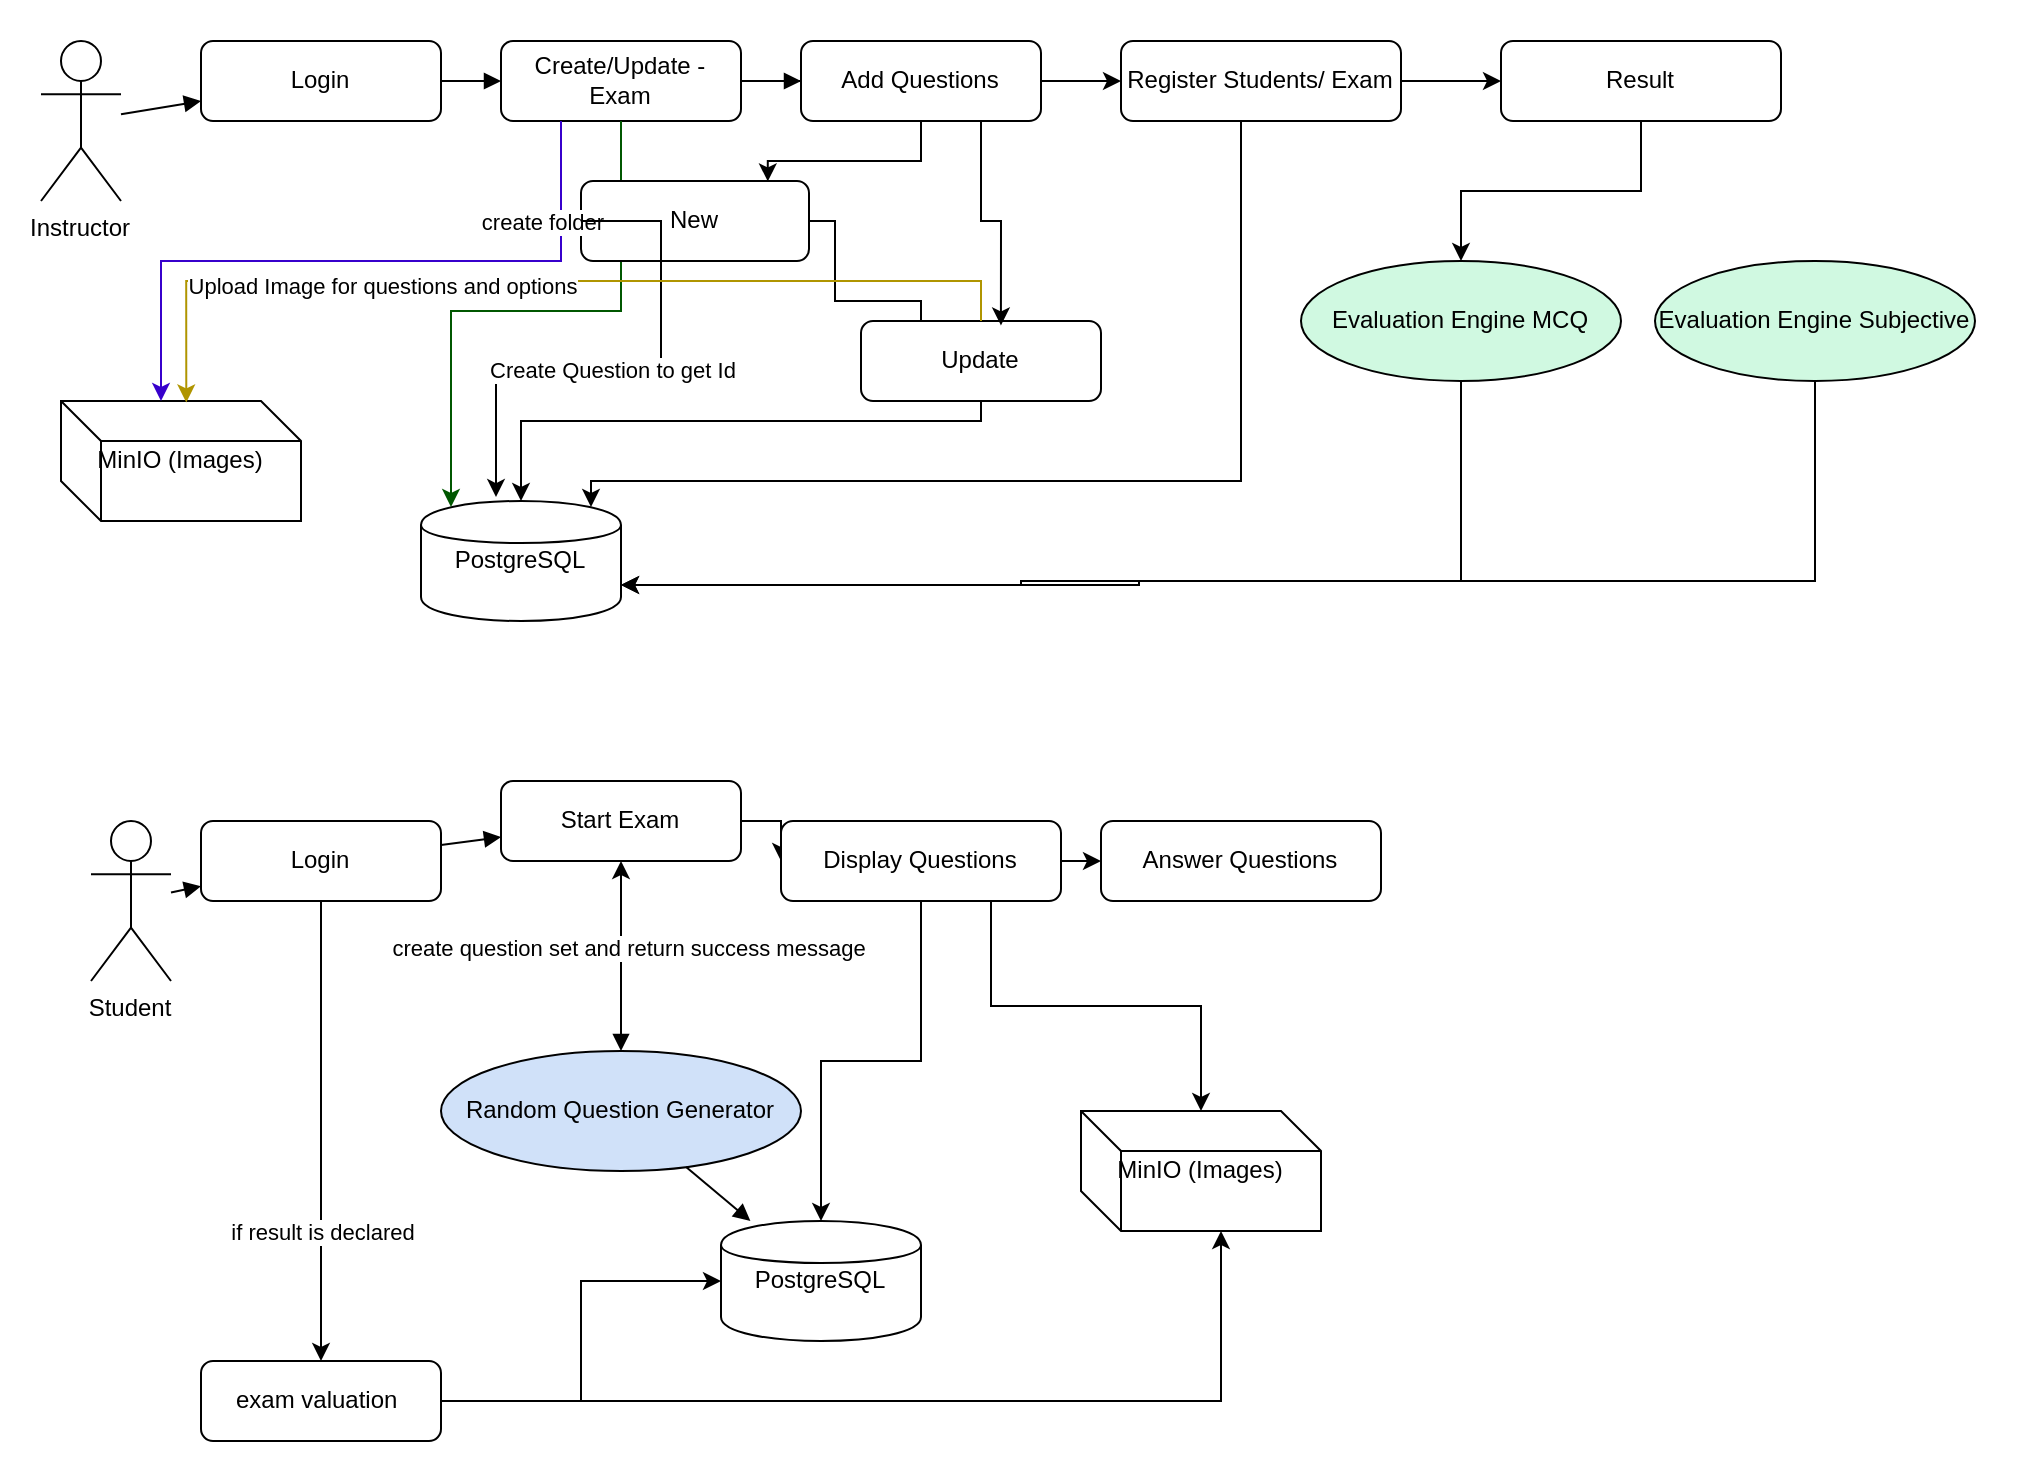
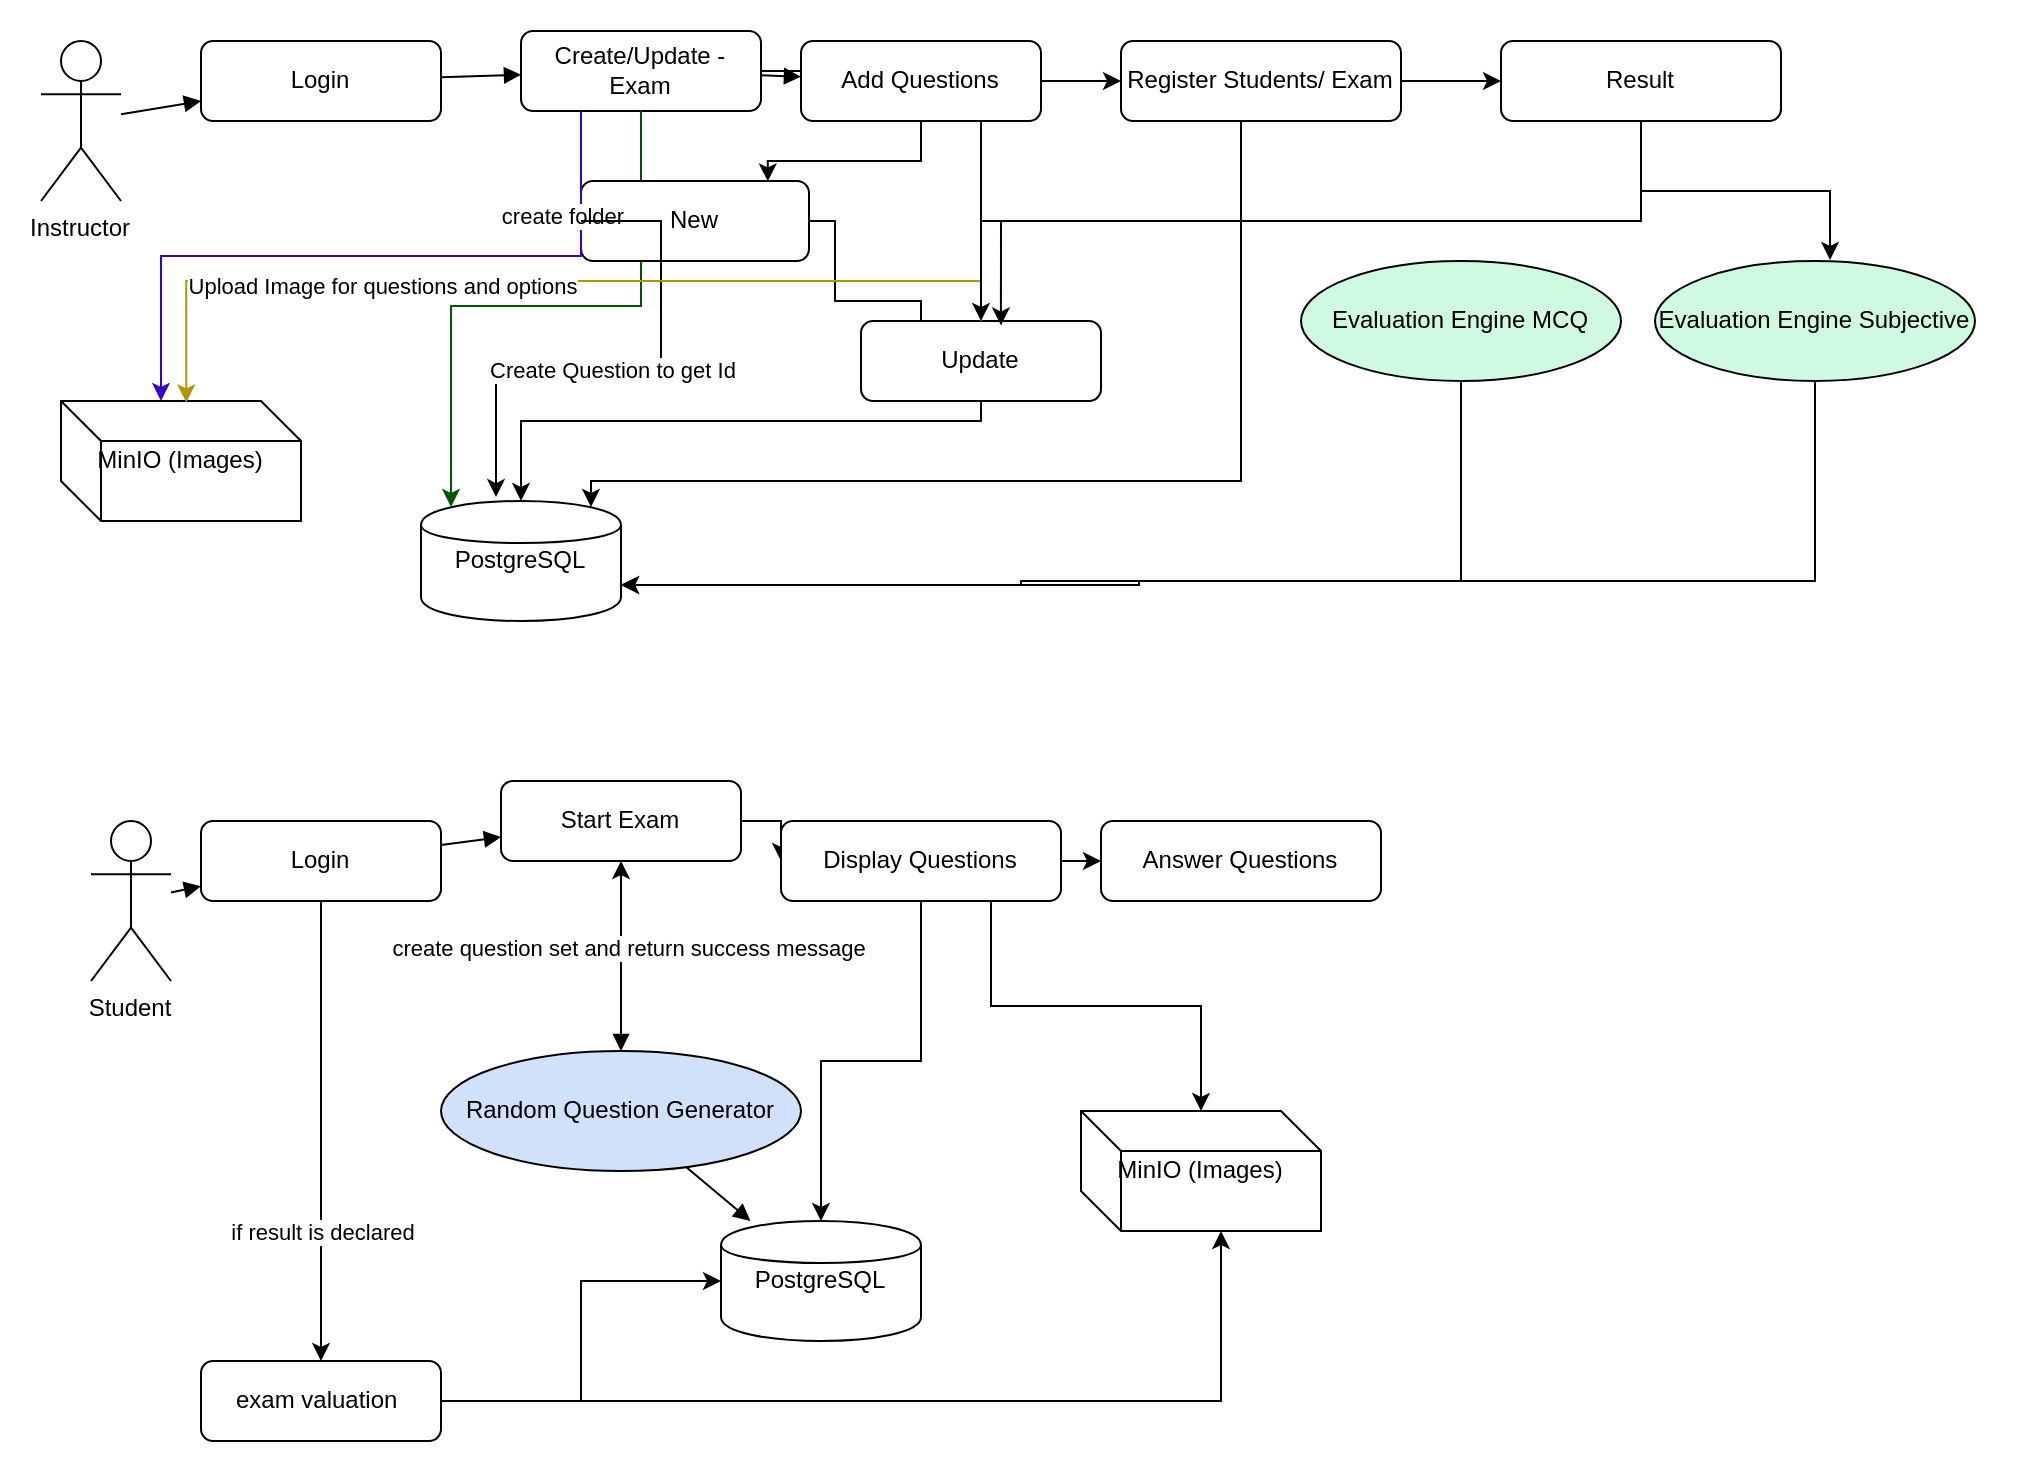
(621, 81) -> (641, 71)
(1521, 191) -> (1336, 221)
none -> (1765, 191)
